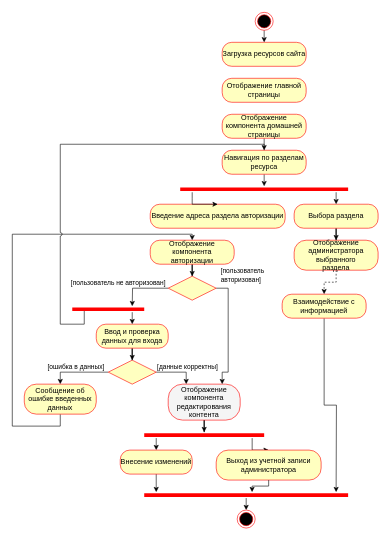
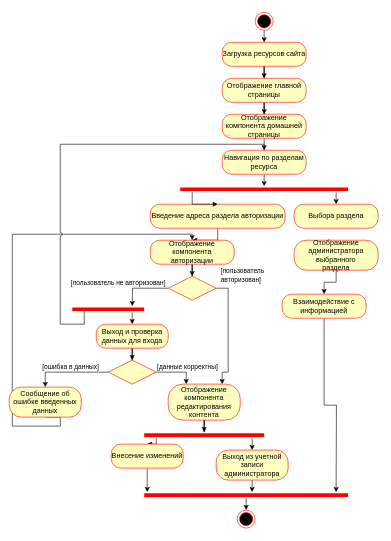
none -> (264, 74)
none -> (264, 110)
none -> (218, 235)
(336, 236) -> none
(332, 282) -> (332, 282)
(132, 336) -> (132, 336)
(60, 399) -> (45, 402)
(204, 402) -> (204, 402)
(156, 462) -> (147, 456)
(269, 465) -> (252, 465)
